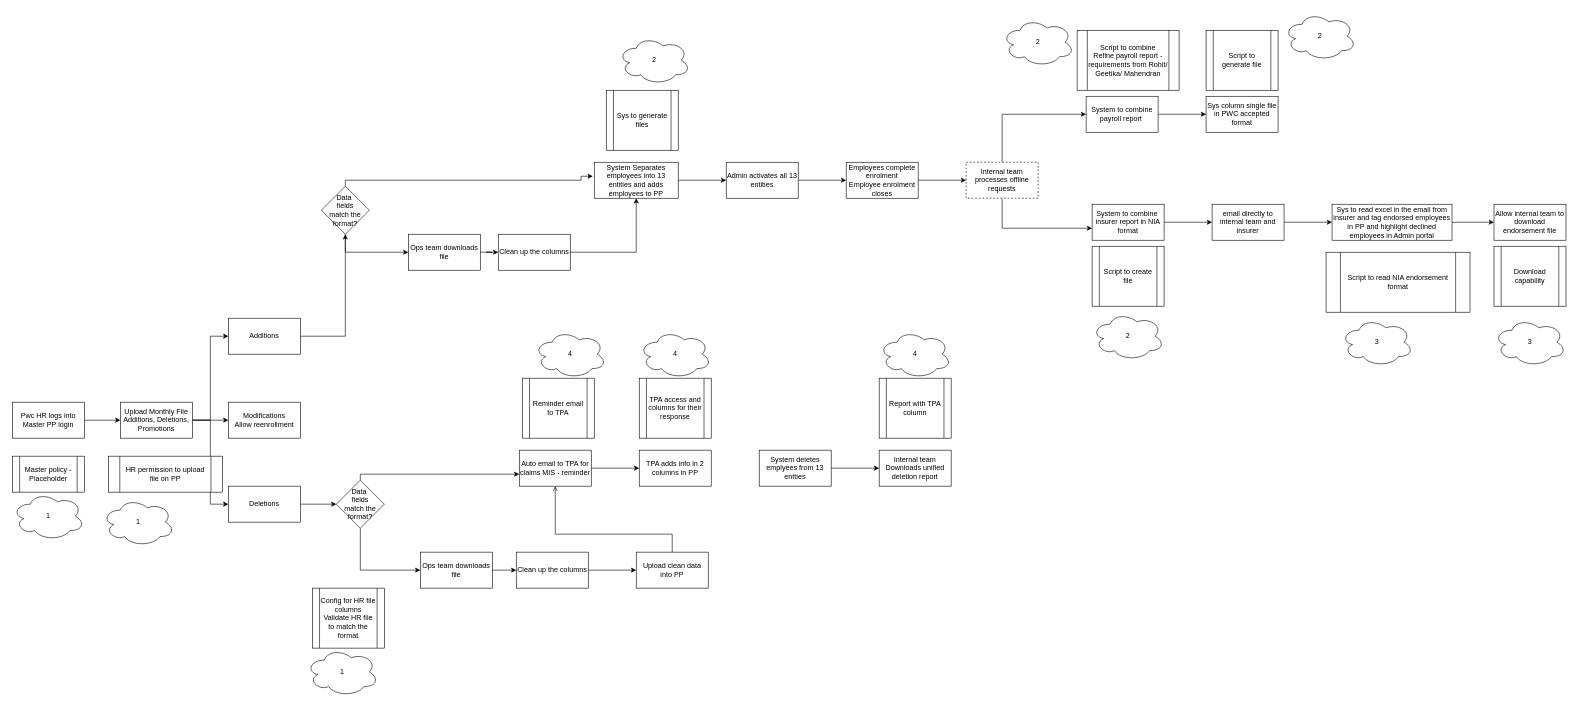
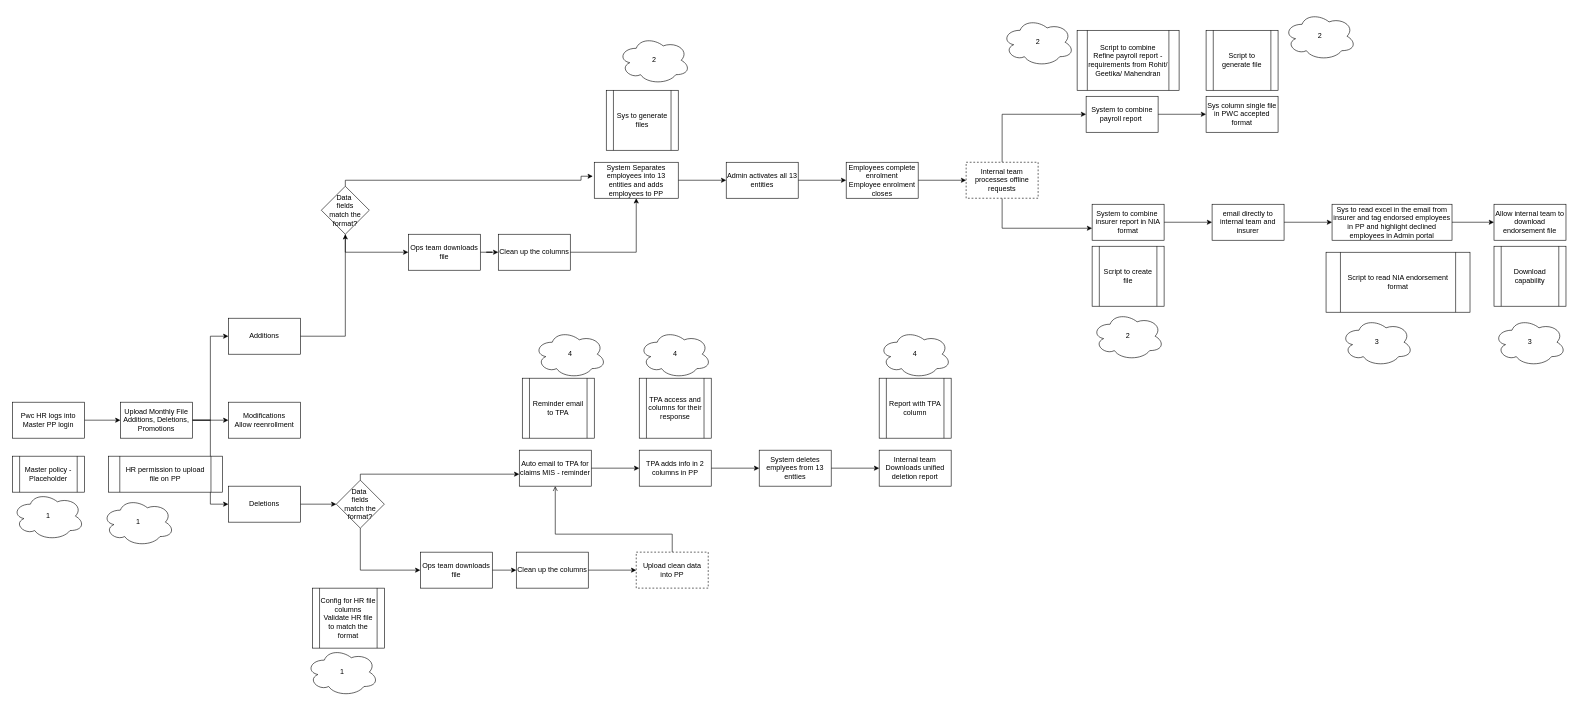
none -> (753, 468)
(672, 570) -> (672, 570)
